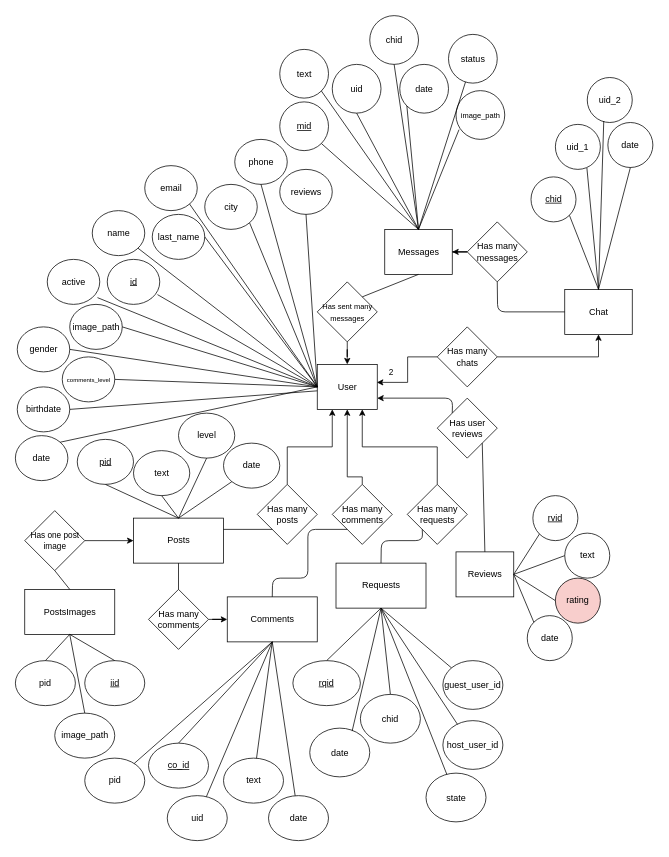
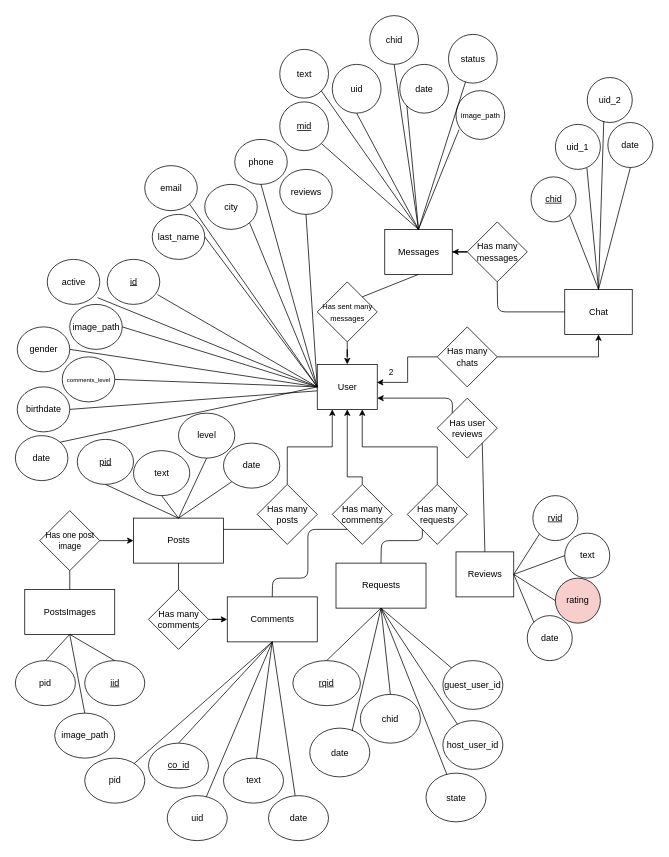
(119, 233) -> none
(224, 314) -> none
(55, 540) -> (70, 540)
